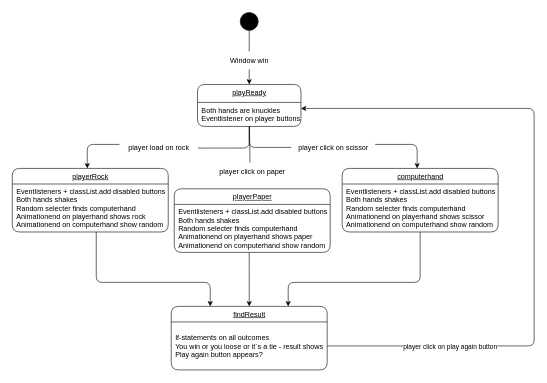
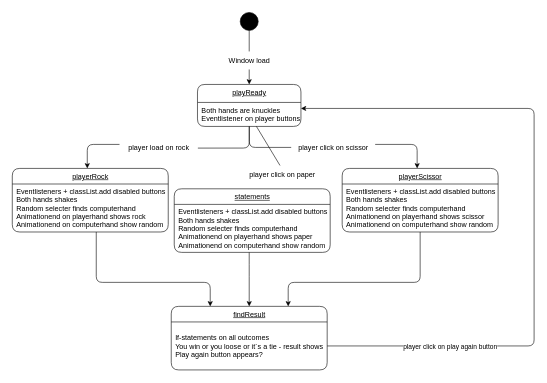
(250, 60) -> (250, 60)
(252, 171) -> (282, 174)
(421, 177) -> (421, 177)
(253, 197) -> (253, 197)
